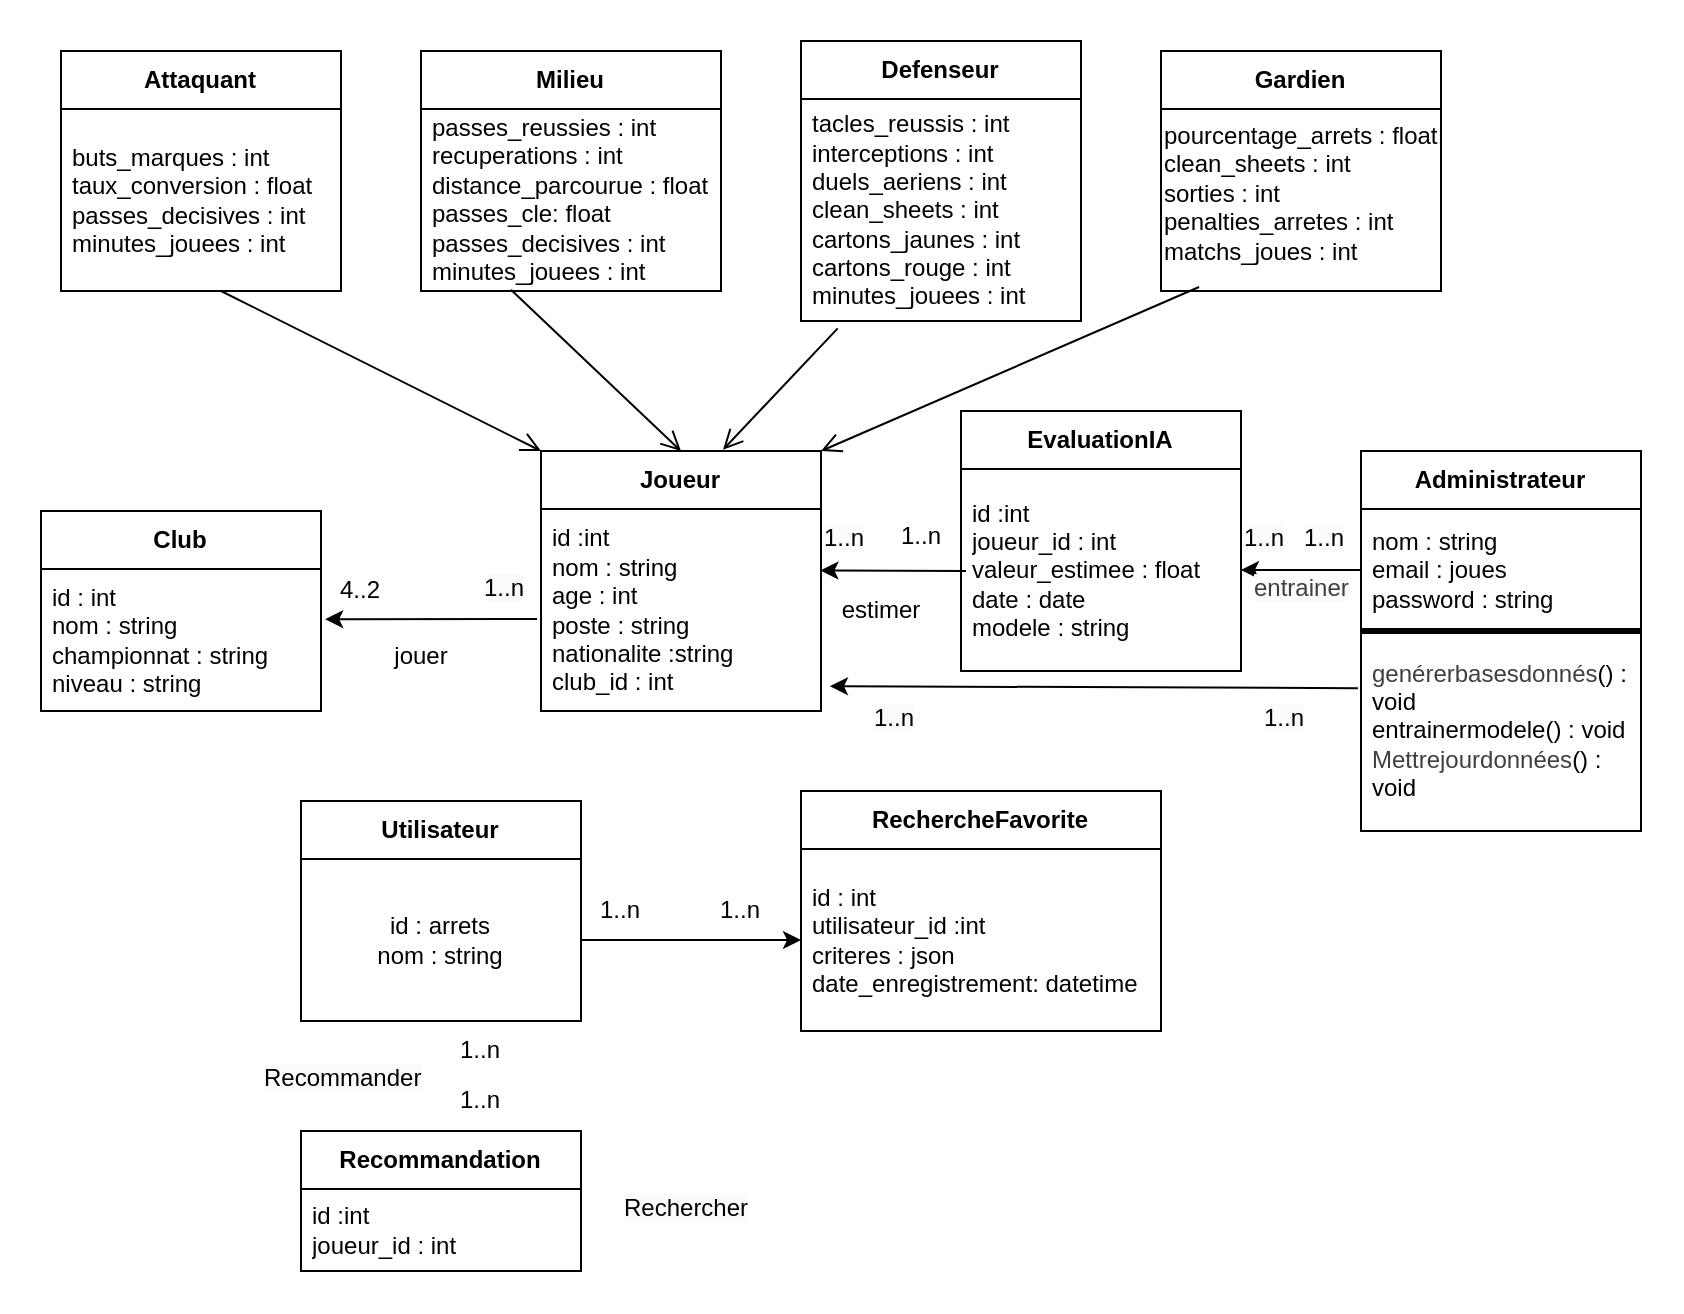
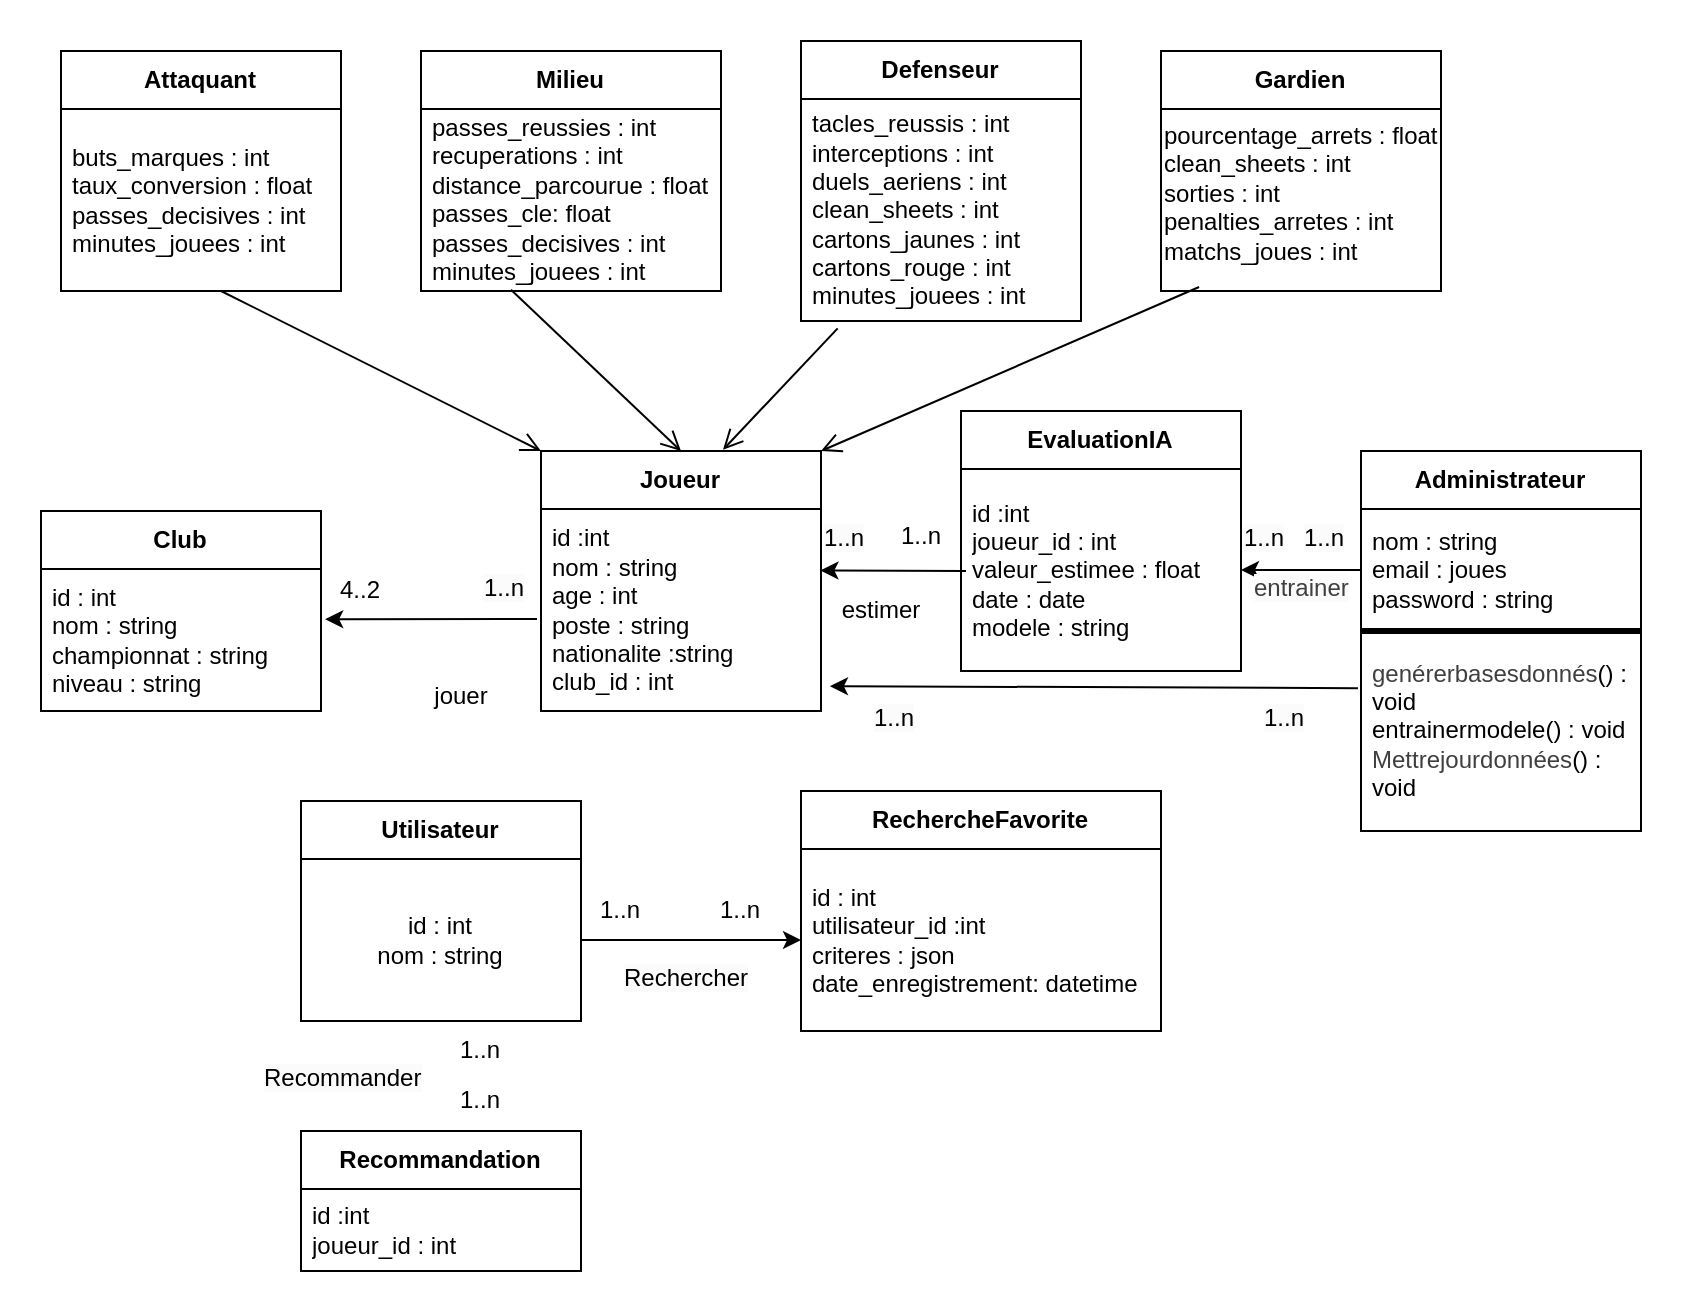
(421, 657) -> (461, 697)
(441, 941) -> (441, 941)
(711, 1221) -> (711, 991)
